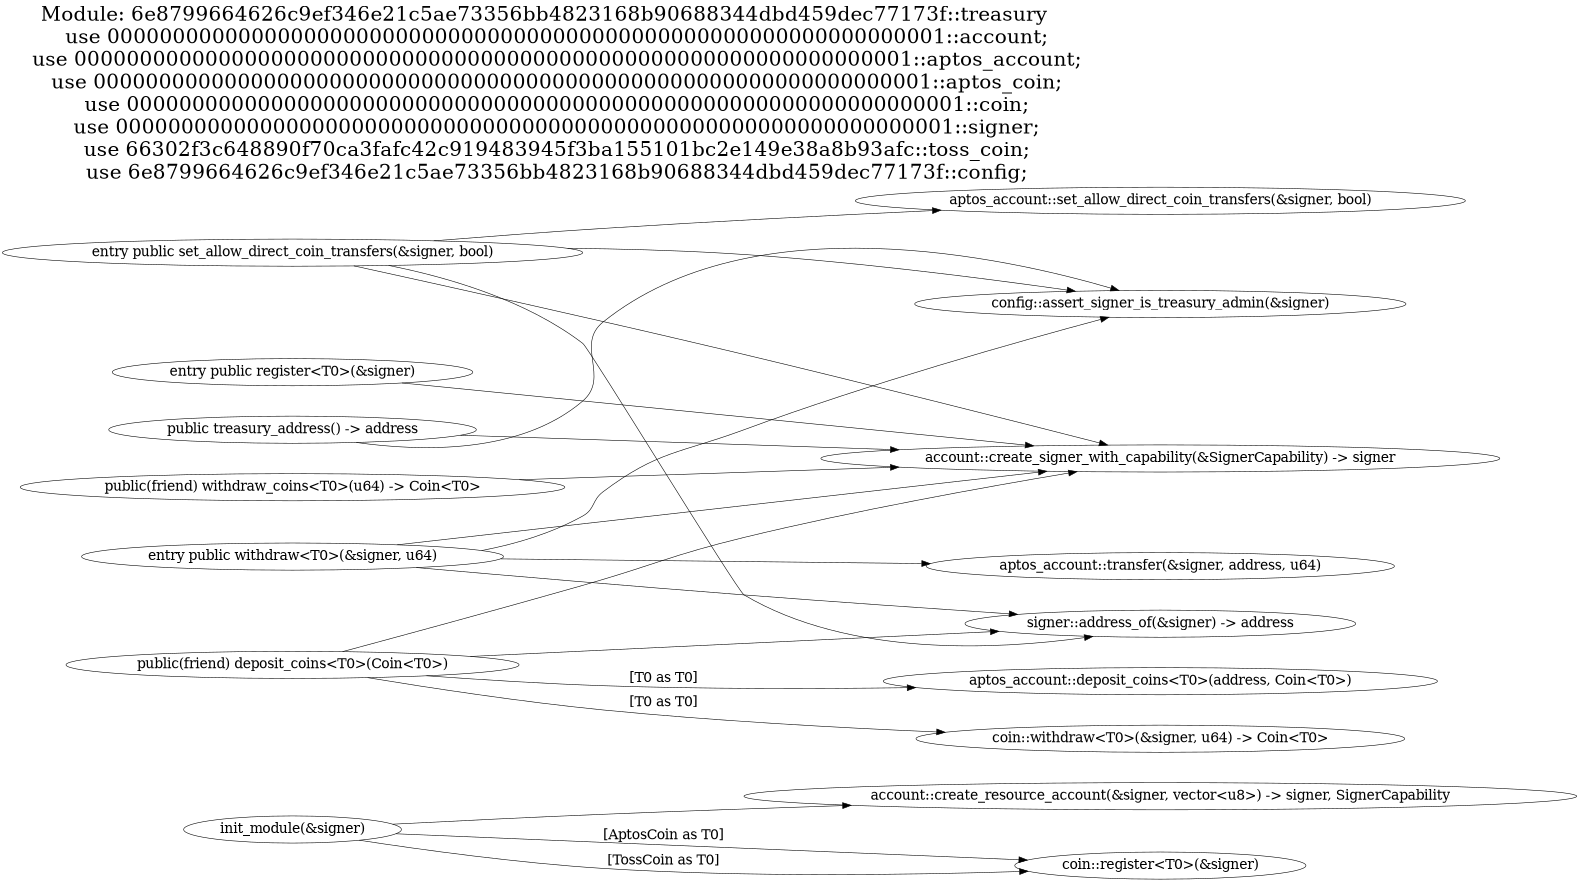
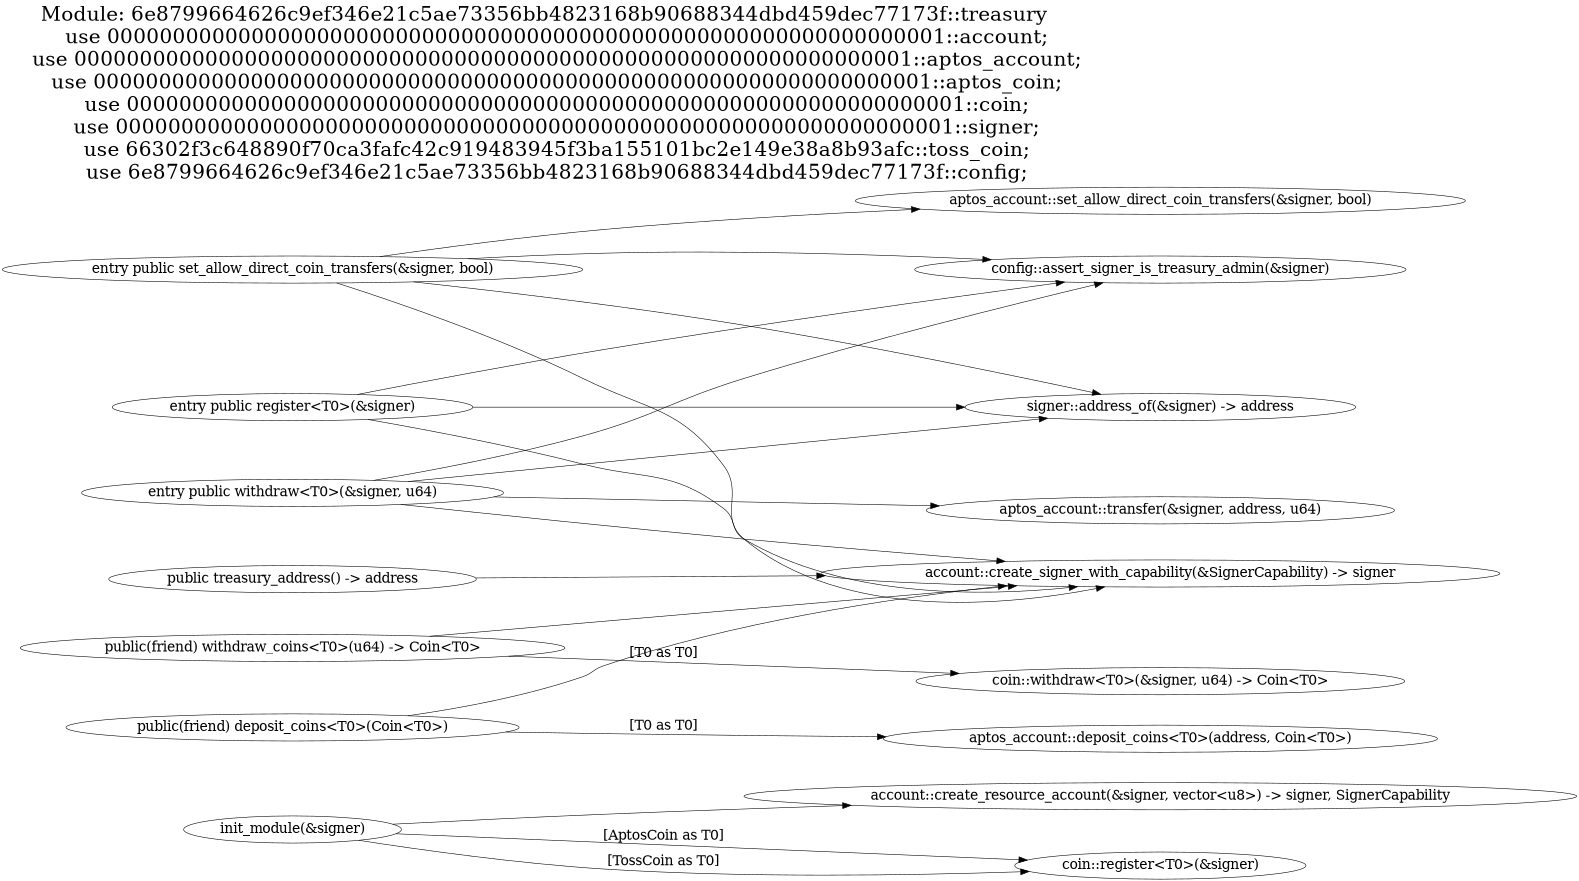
(693, 275) -> (706, 333)
(730, 644) -> (715, 407)
(651, 714) -> (729, 665)
